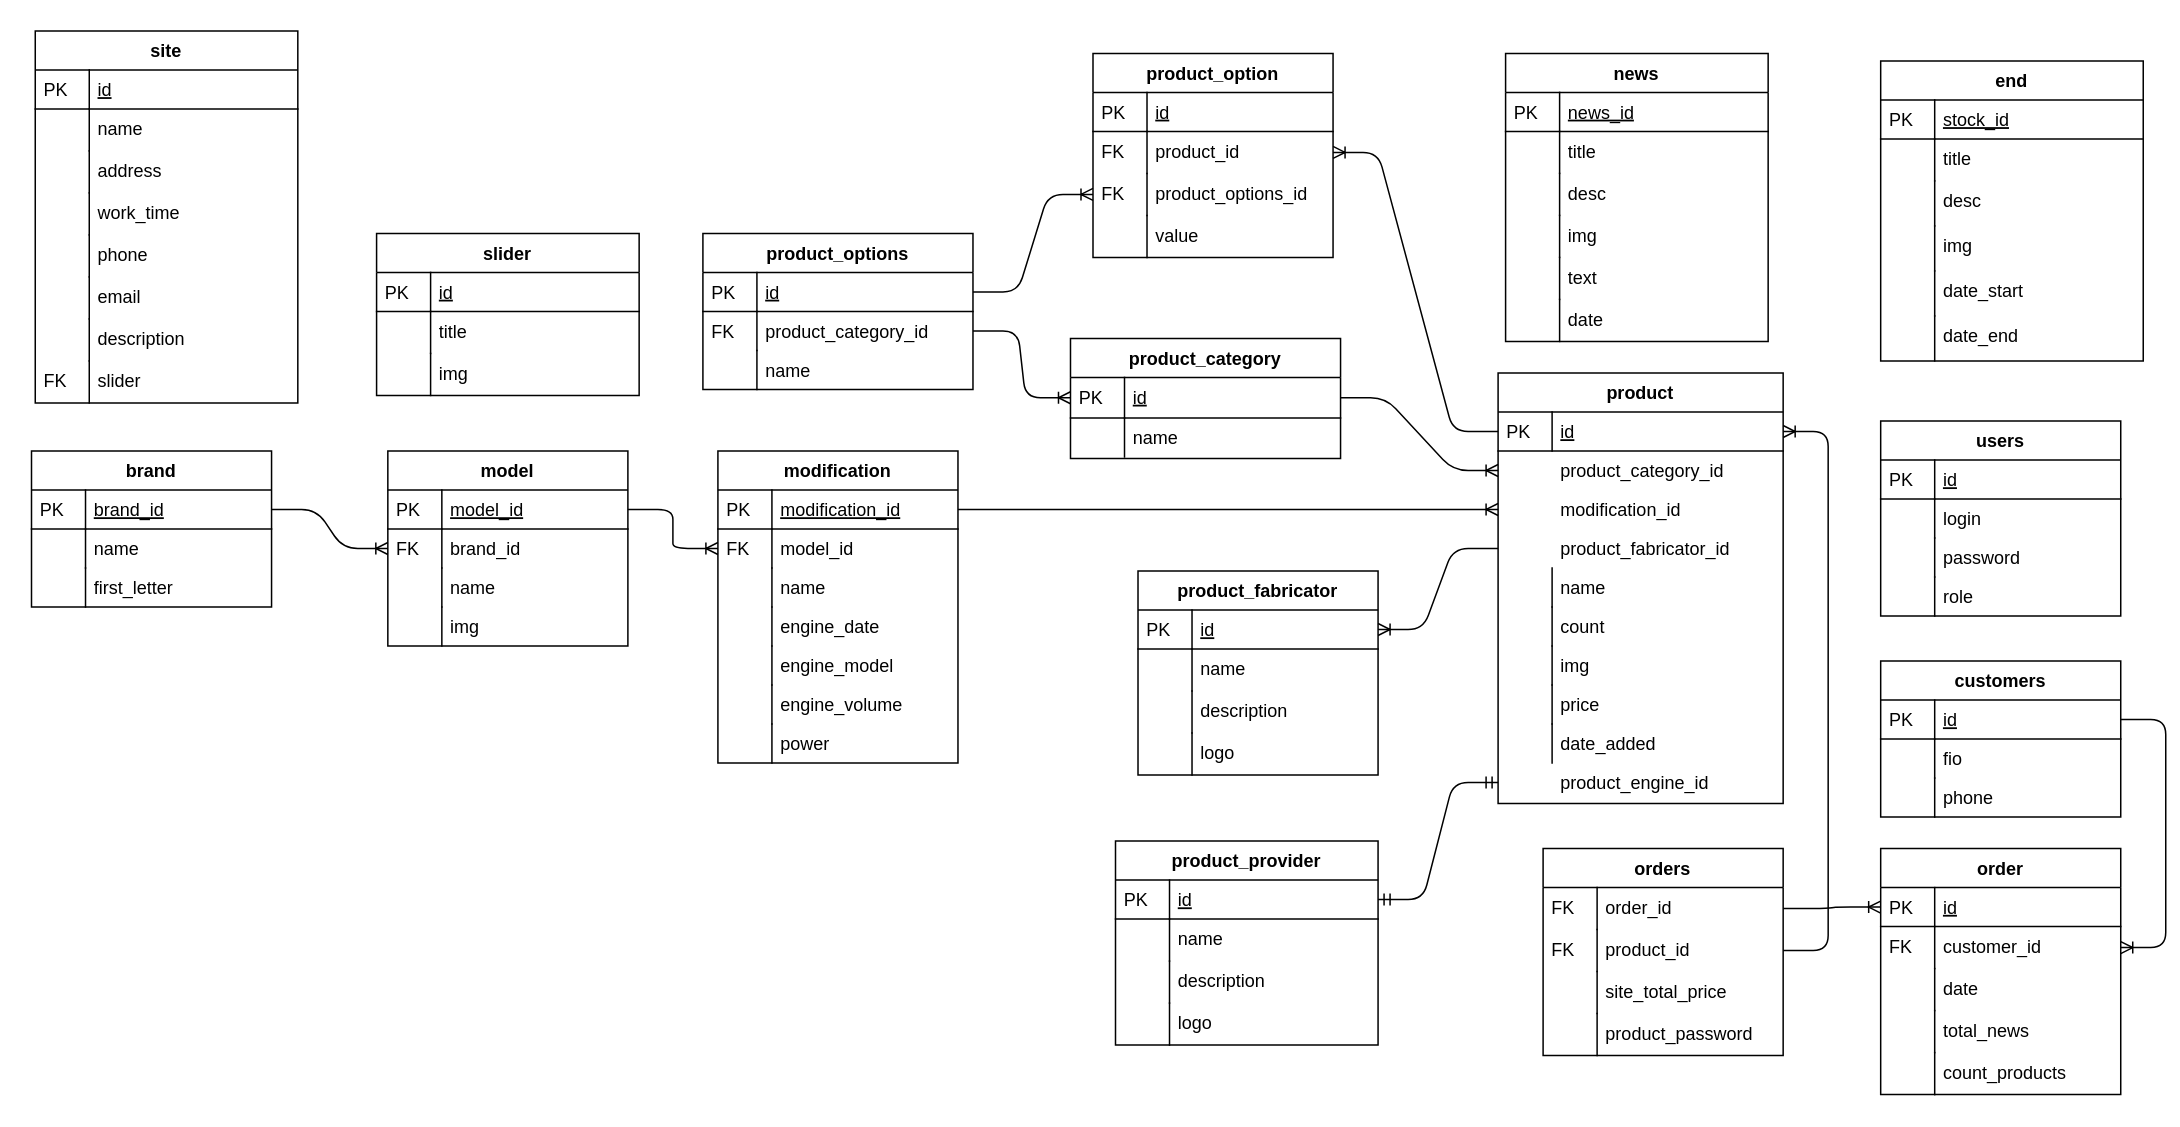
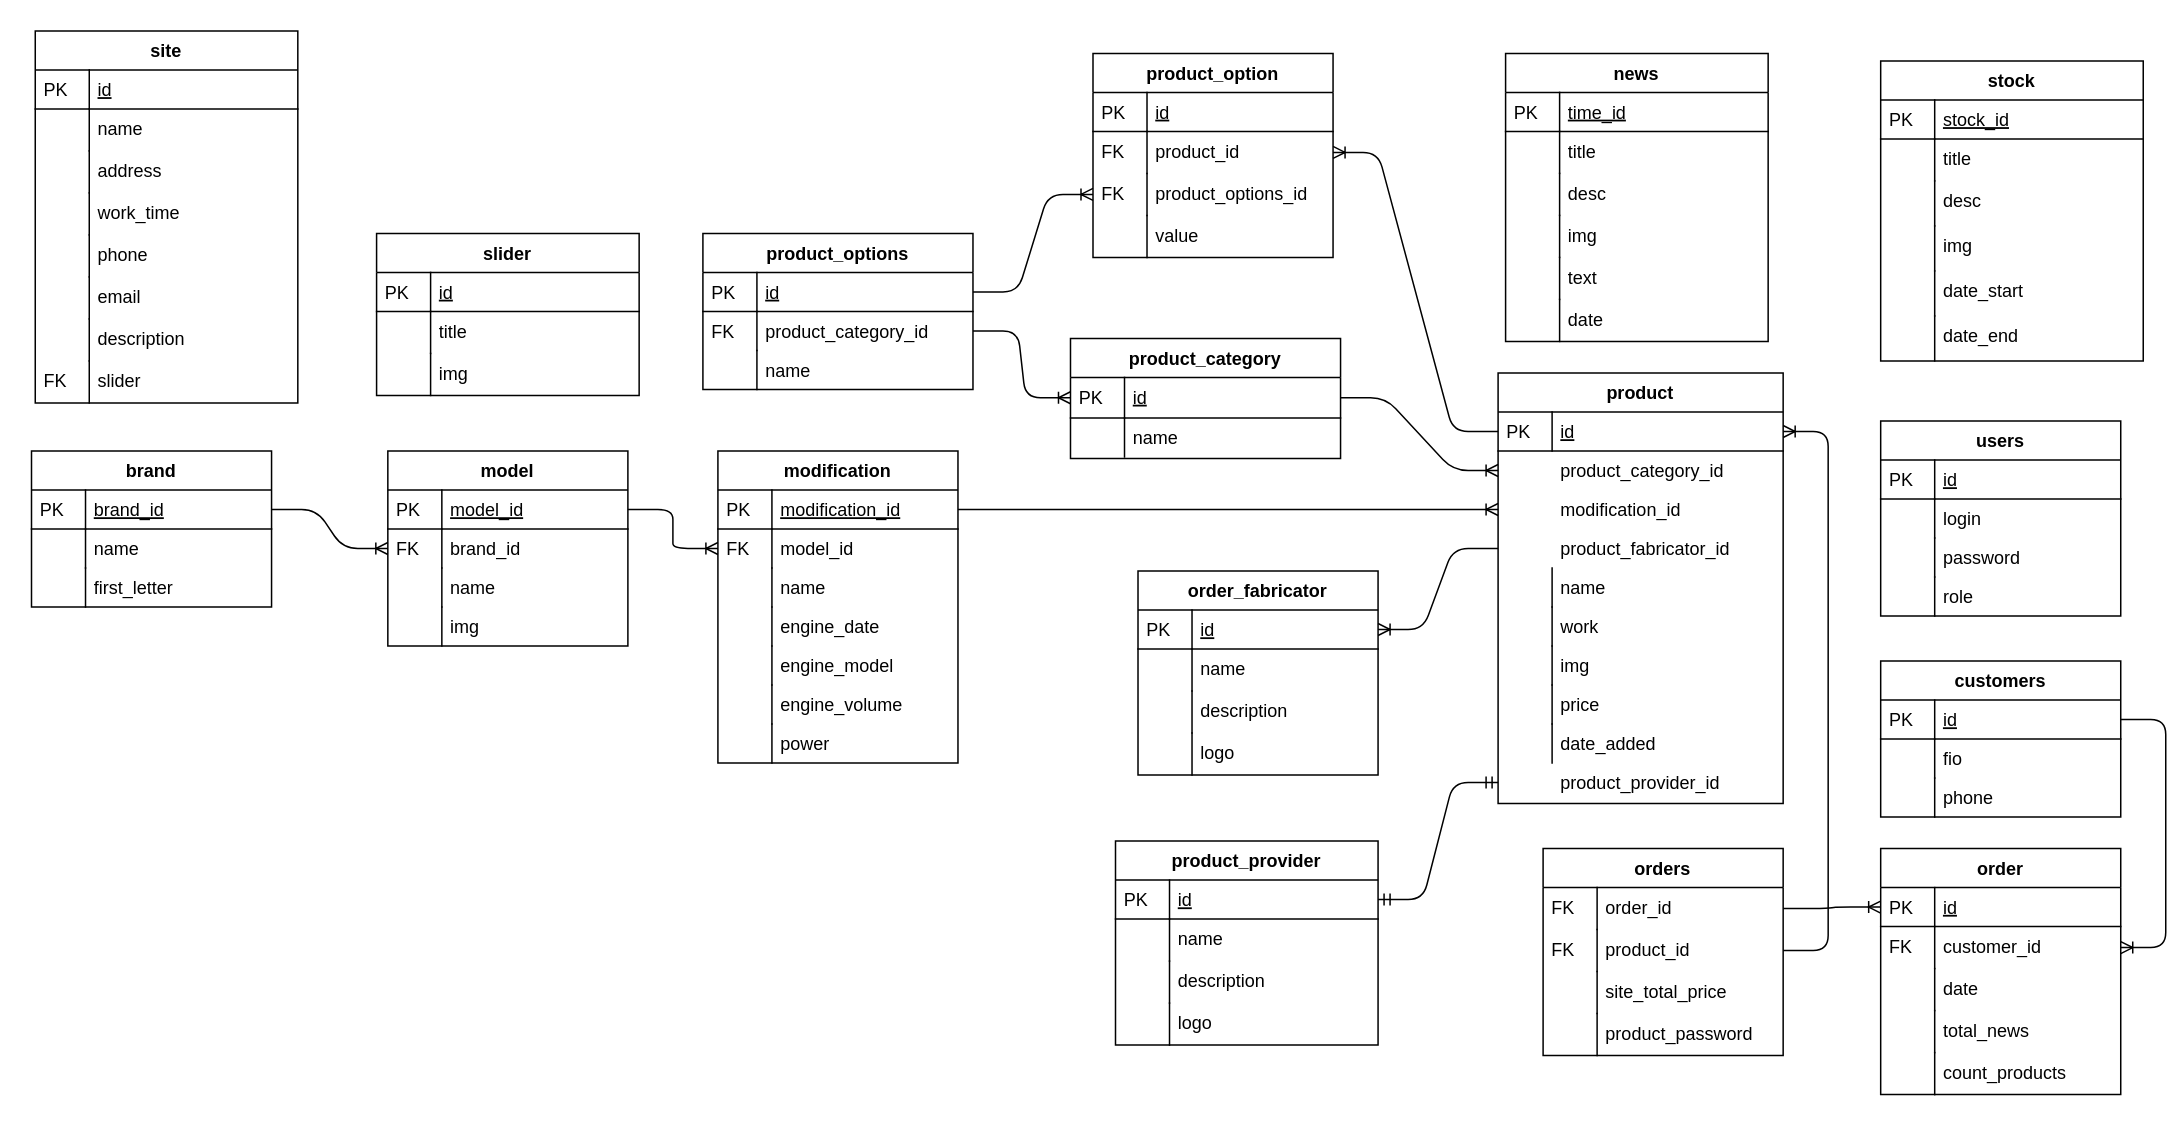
(2011, 81) -> (2011, 81)
(1600, 113) -> (1598, 113)
(1257, 591) -> (1257, 591)
(1585, 627) -> (1580, 627)
(1641, 783) -> (1651, 783)
